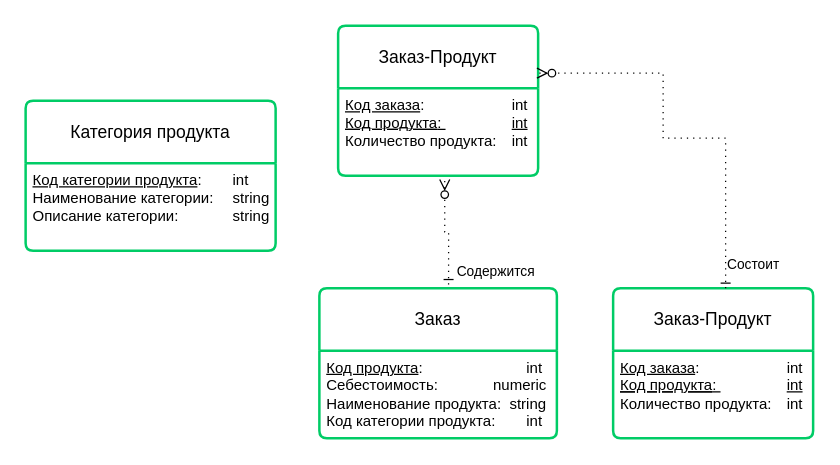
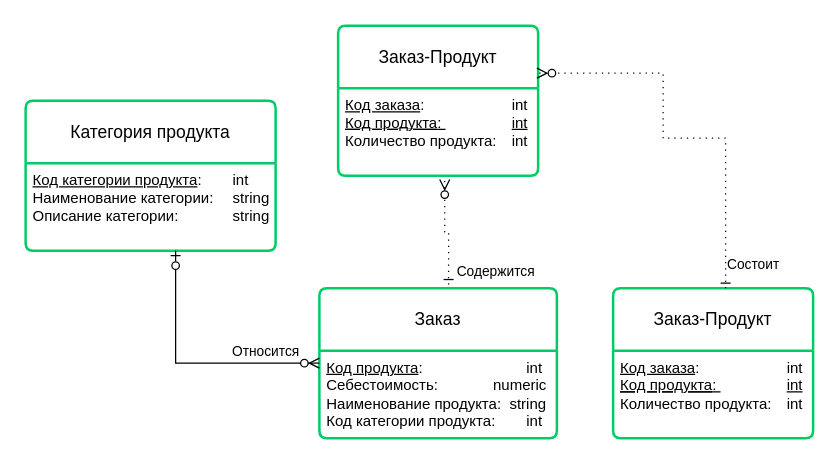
none -> (200, 363)
